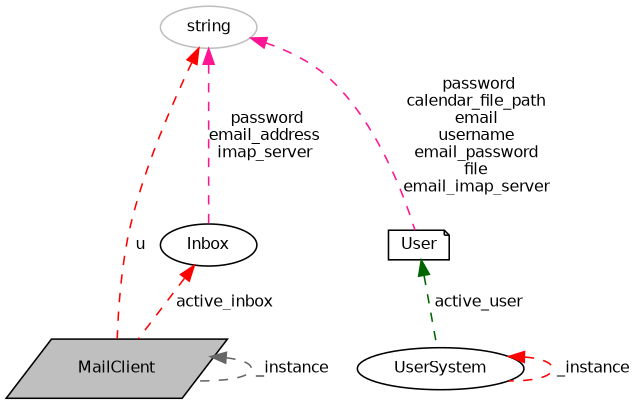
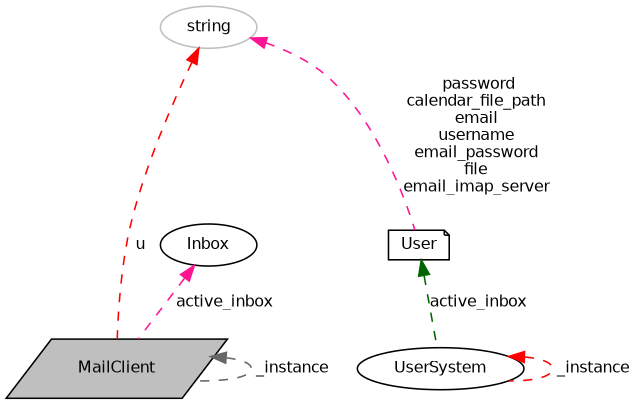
(209, 144) -> none
(476, 303) -> (476, 303)
(161, 309) -> (161, 309)
